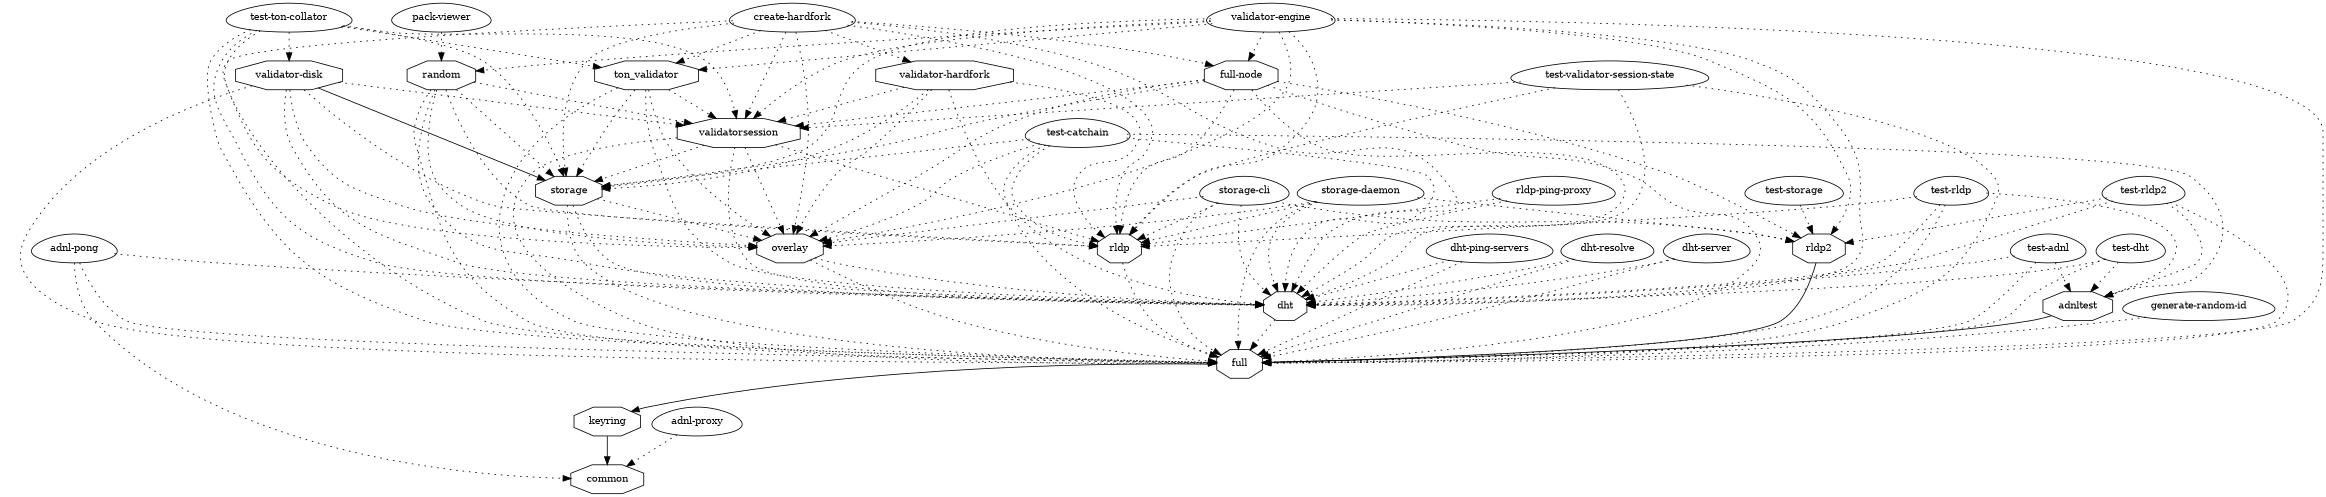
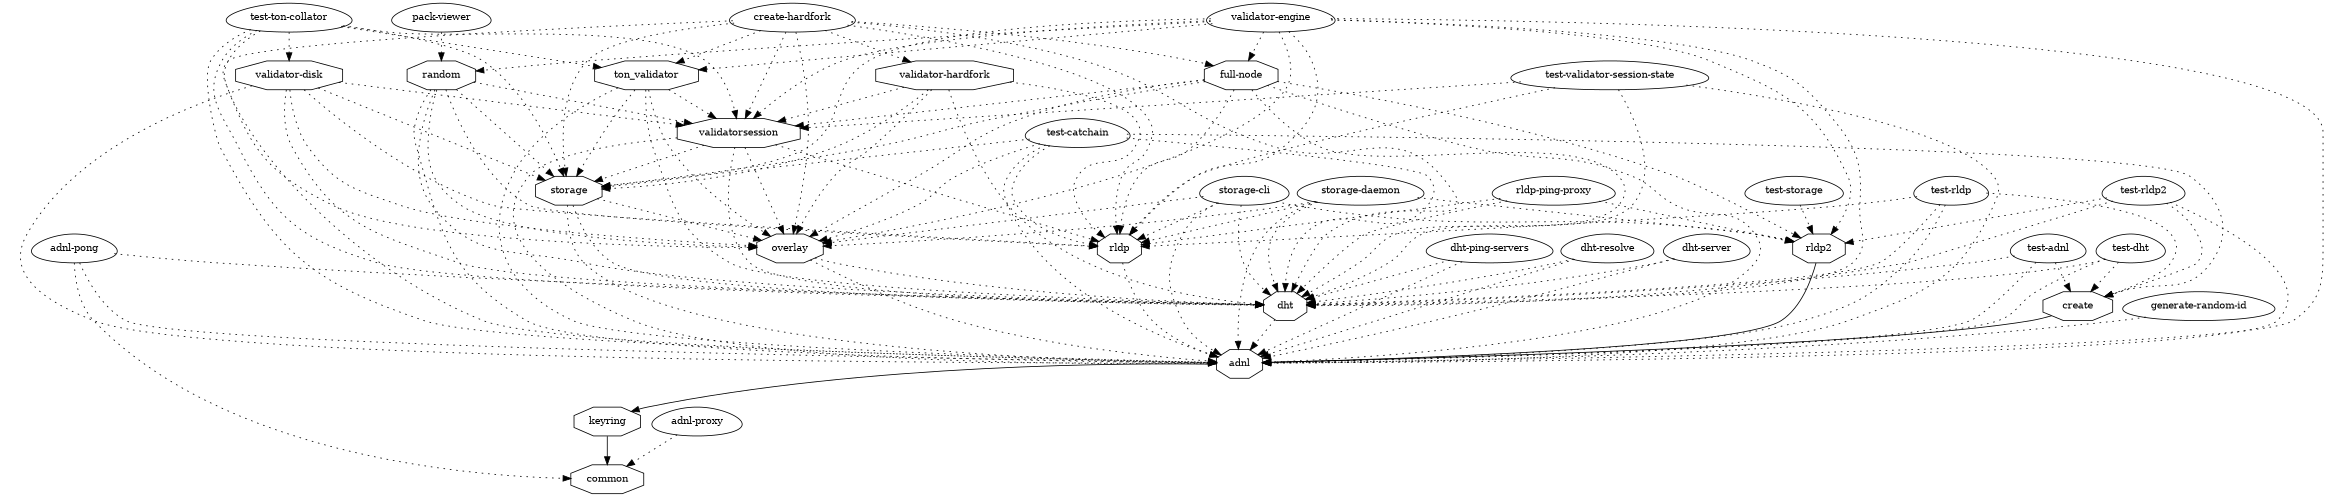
(433, 135) -> (433, 135)
none -> (1697, 222)
(2078, 306) -> (2078, 306)
(1240, 364) -> (1240, 364)
